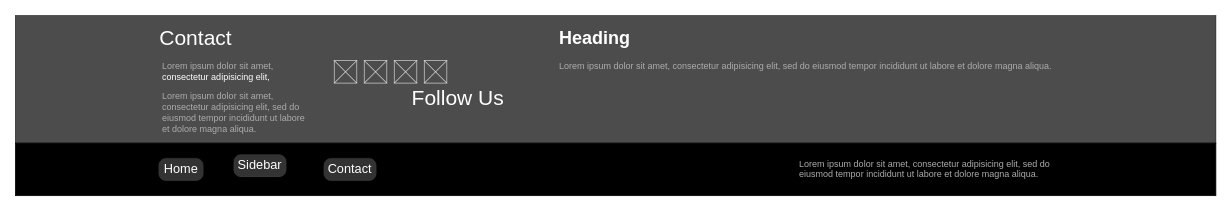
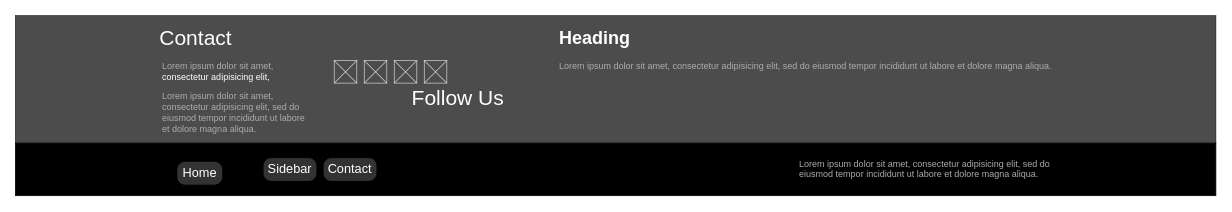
(260, 165) -> (290, 169)
(181, 169) -> (200, 173)
